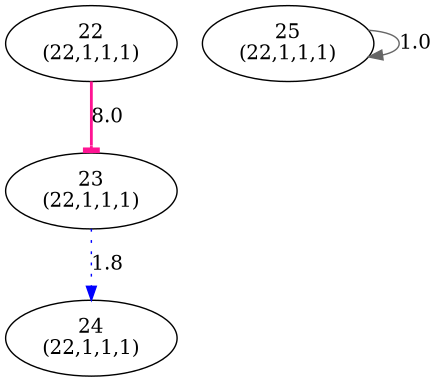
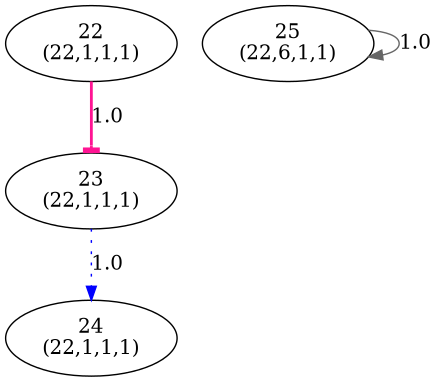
(288, 44) -> (288, 44)
(108, 117) -> (108, 117)
(108, 265) -> (108, 265)
